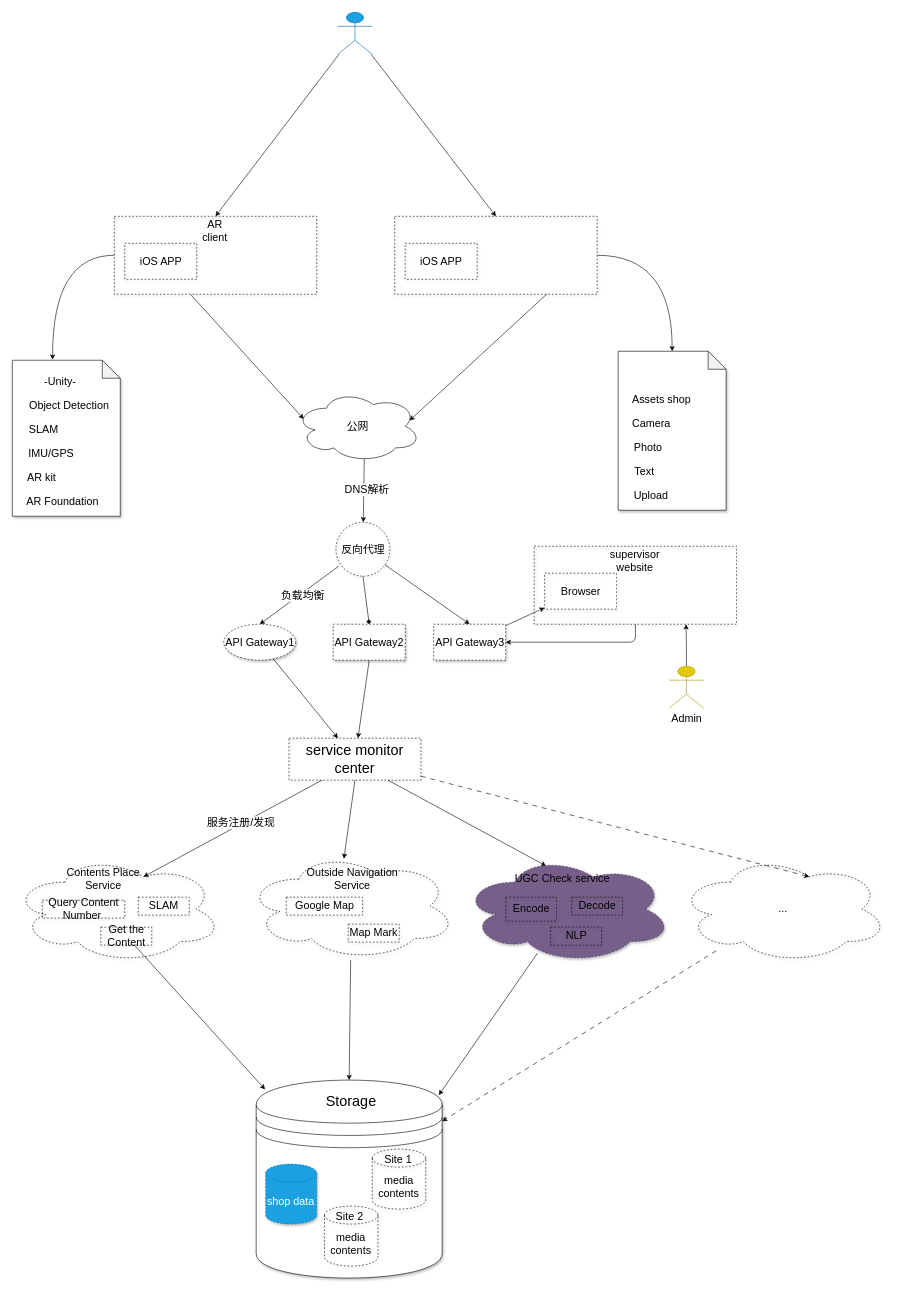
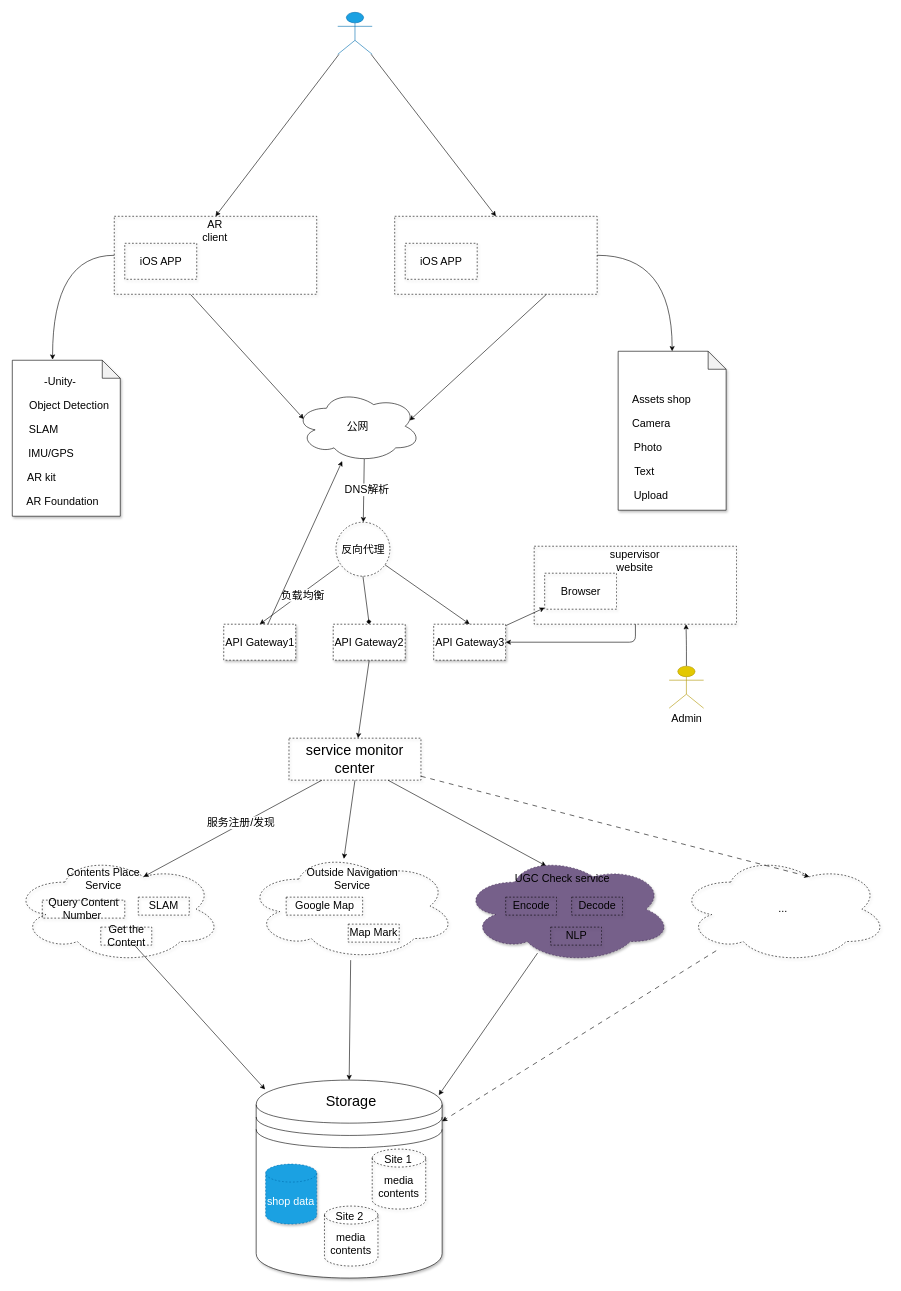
(260, 642) -> (260, 642)
(306, 699) -> (307, 538)
(531, 909) -> (531, 906)
